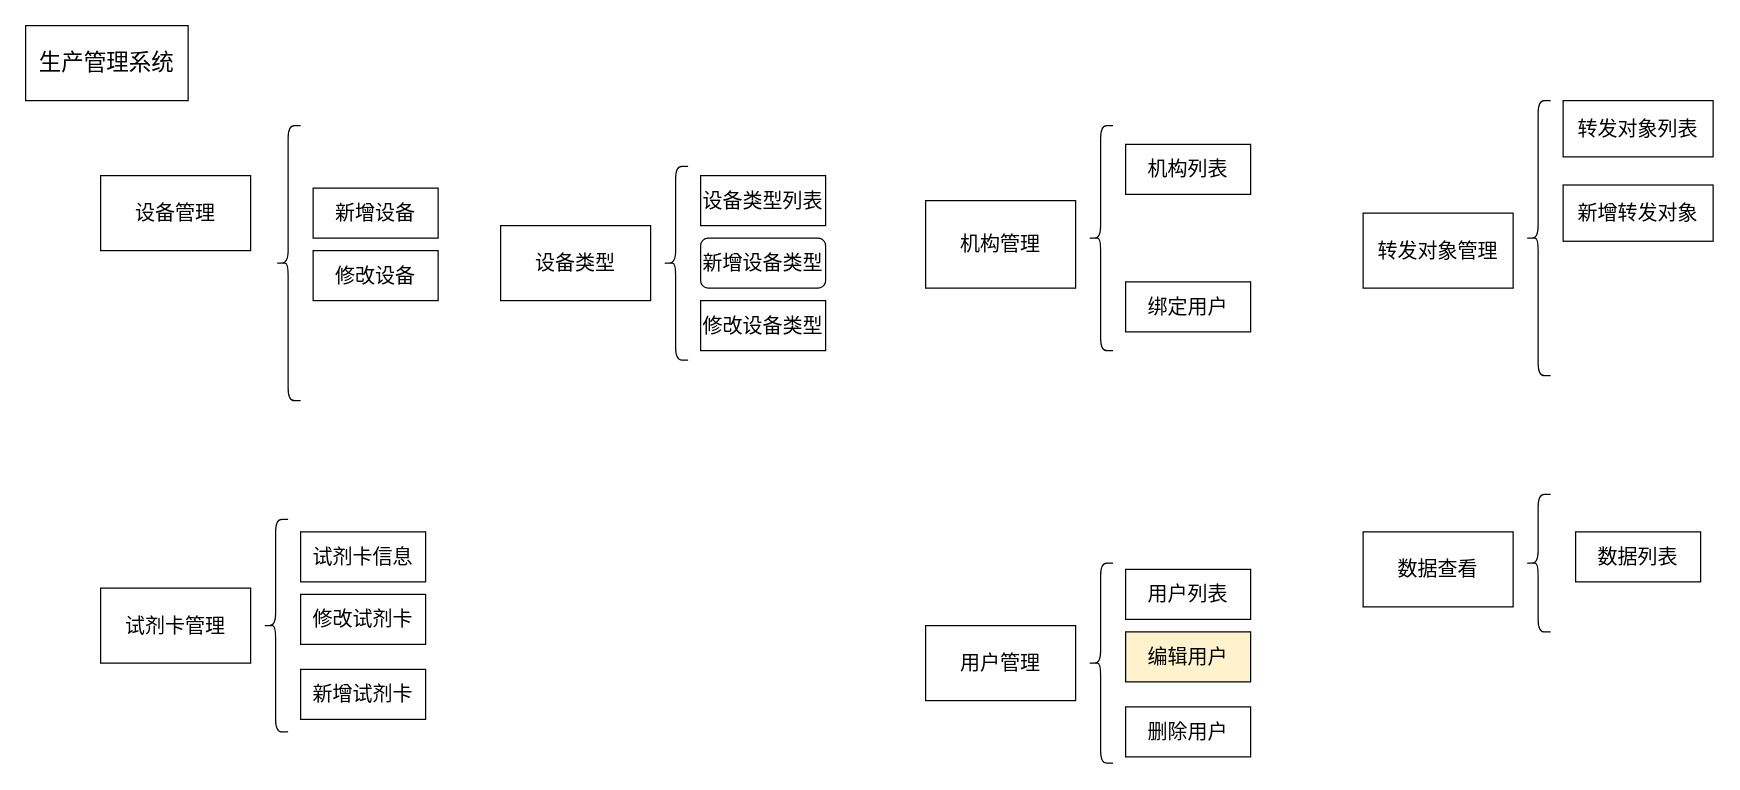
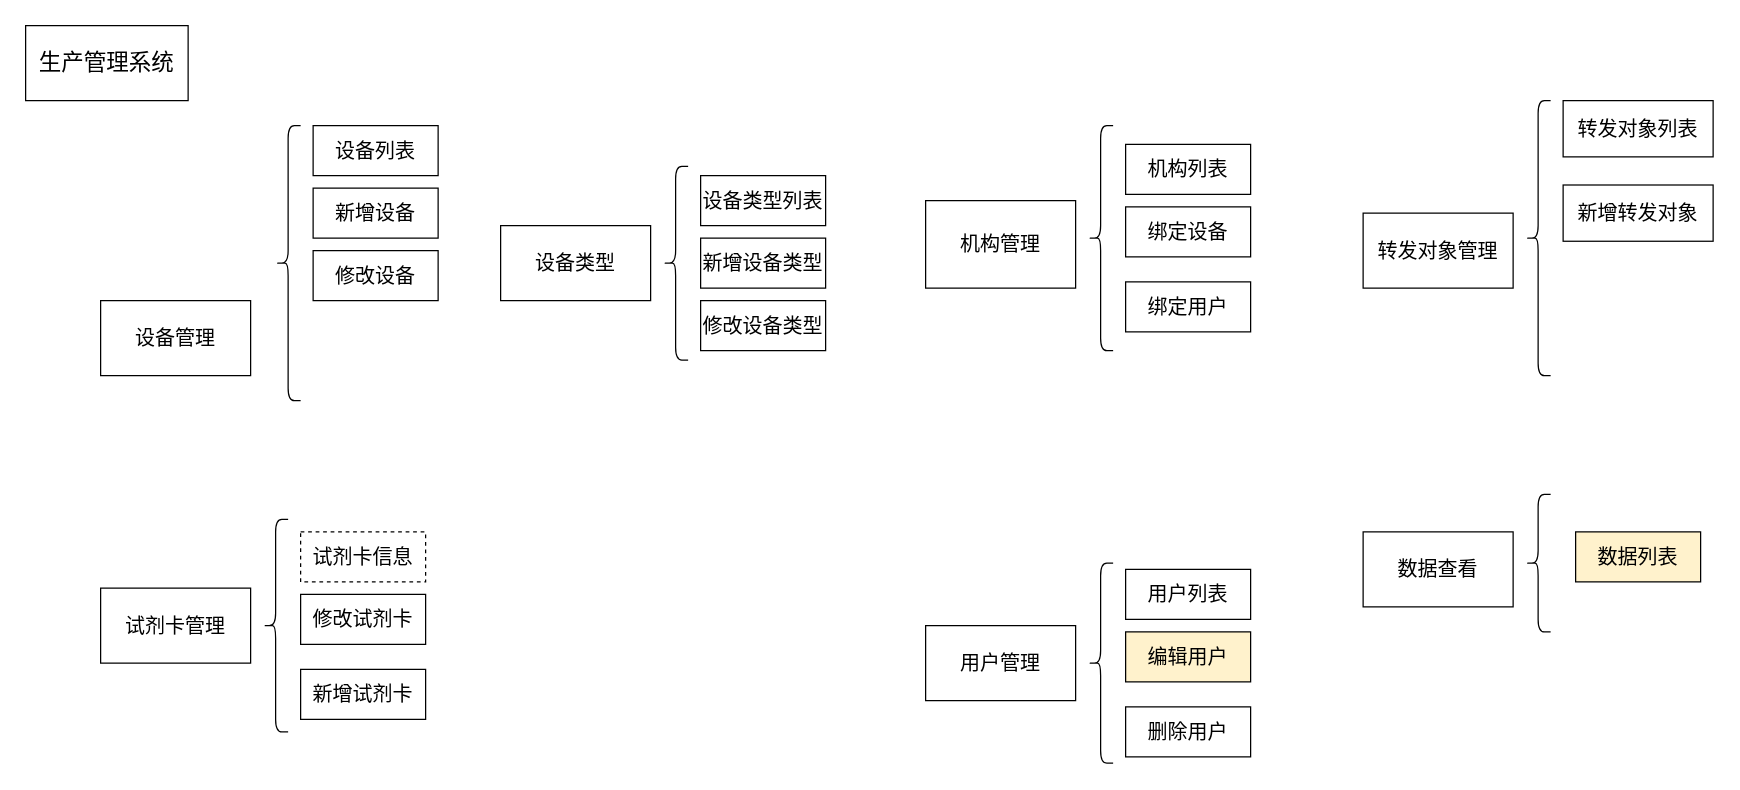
none -> (376, 151)
(176, 213) -> (176, 338)
none -> (1188, 232)
(763, 263) -> (763, 263)
(363, 557) -> (363, 557)
(1638, 557) -> (1638, 557)
